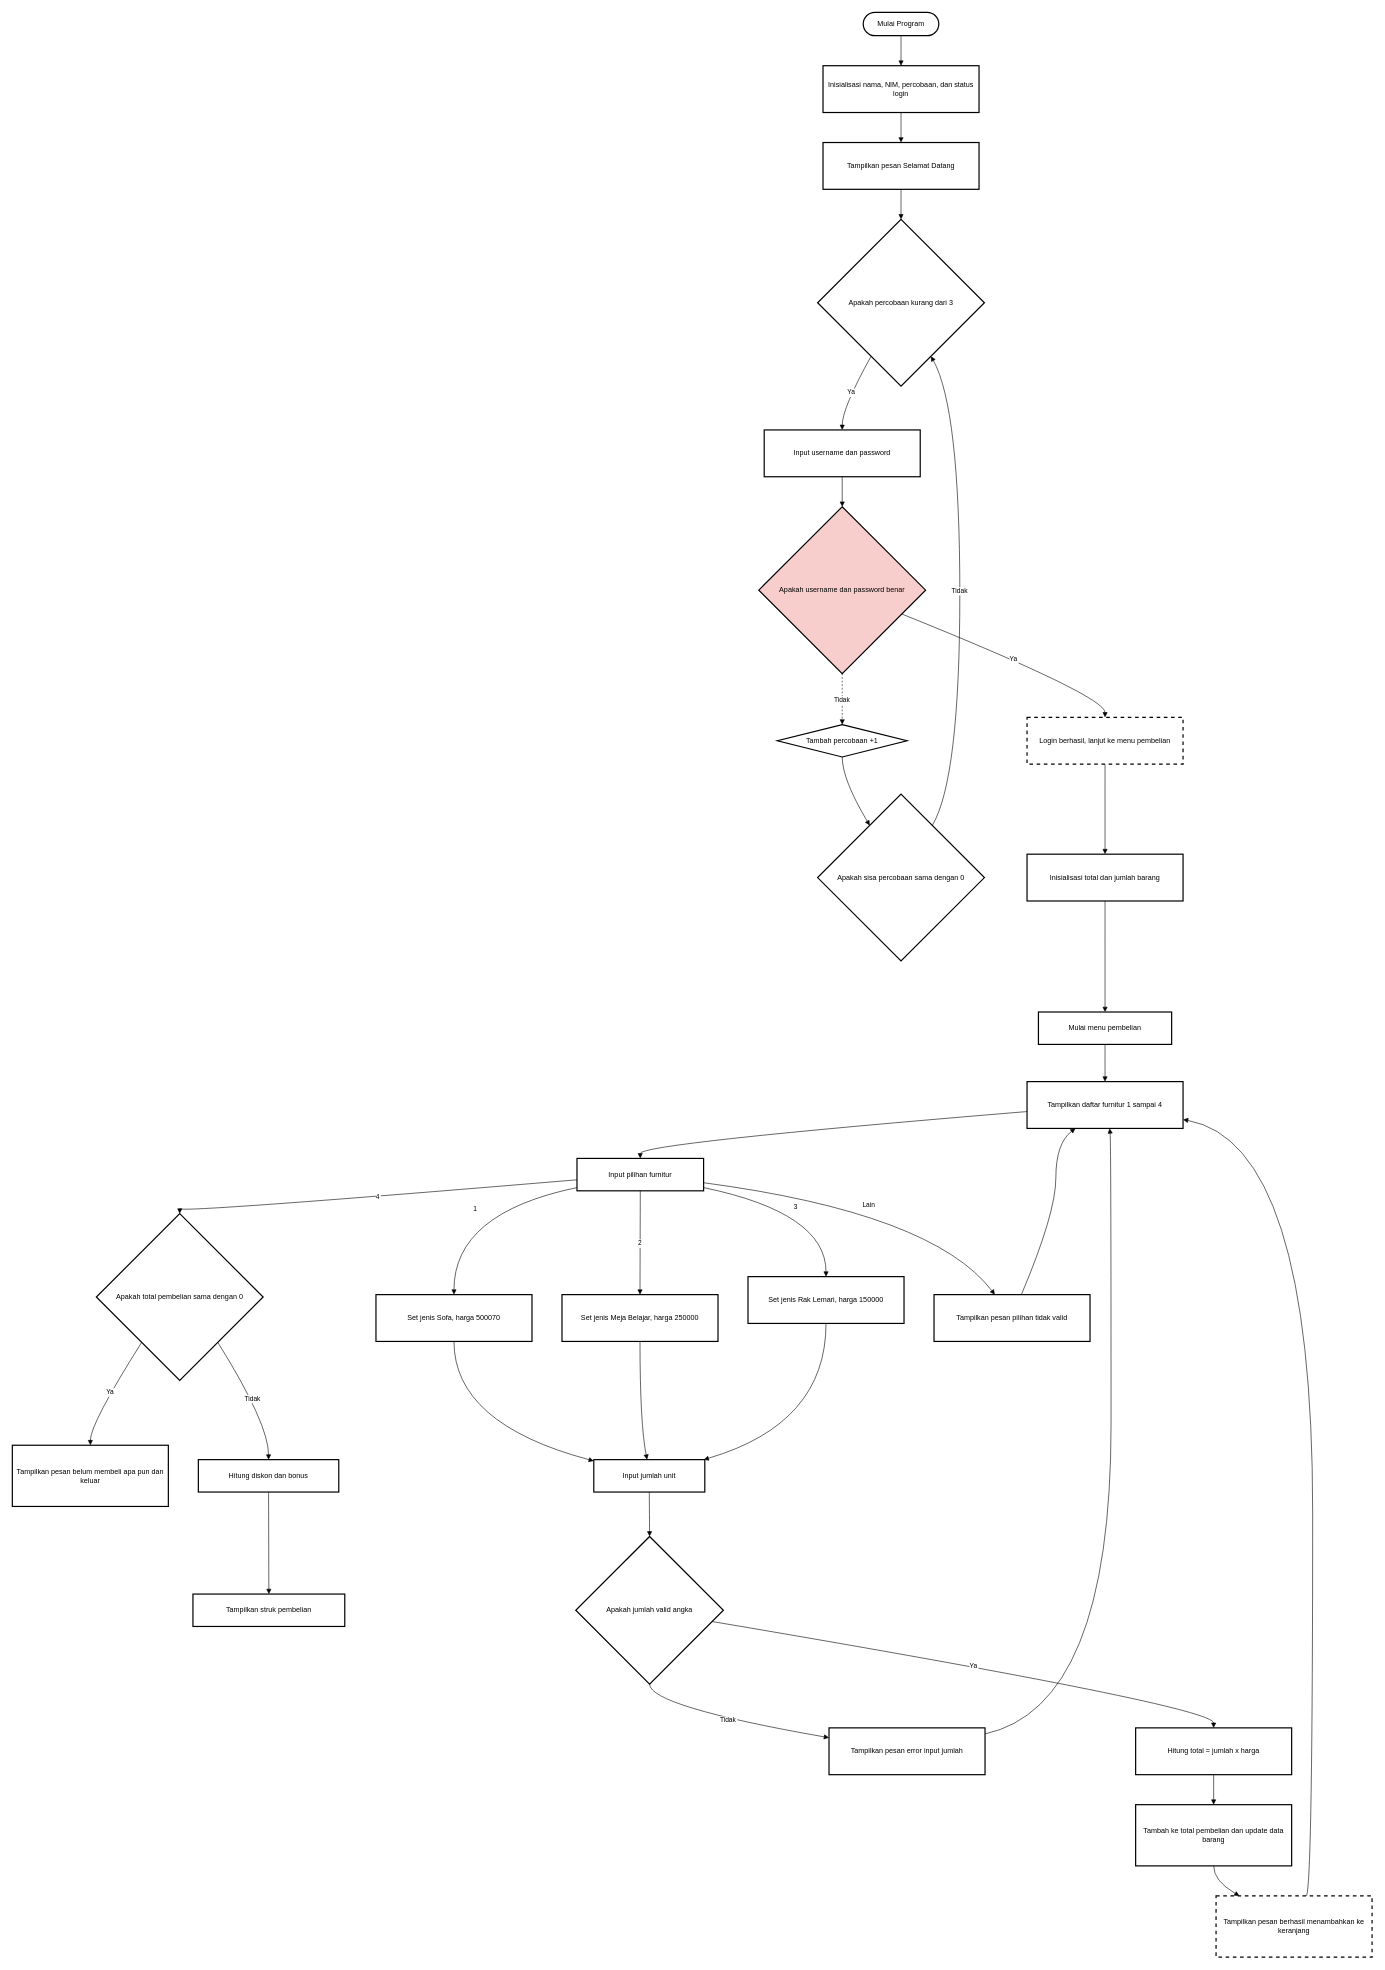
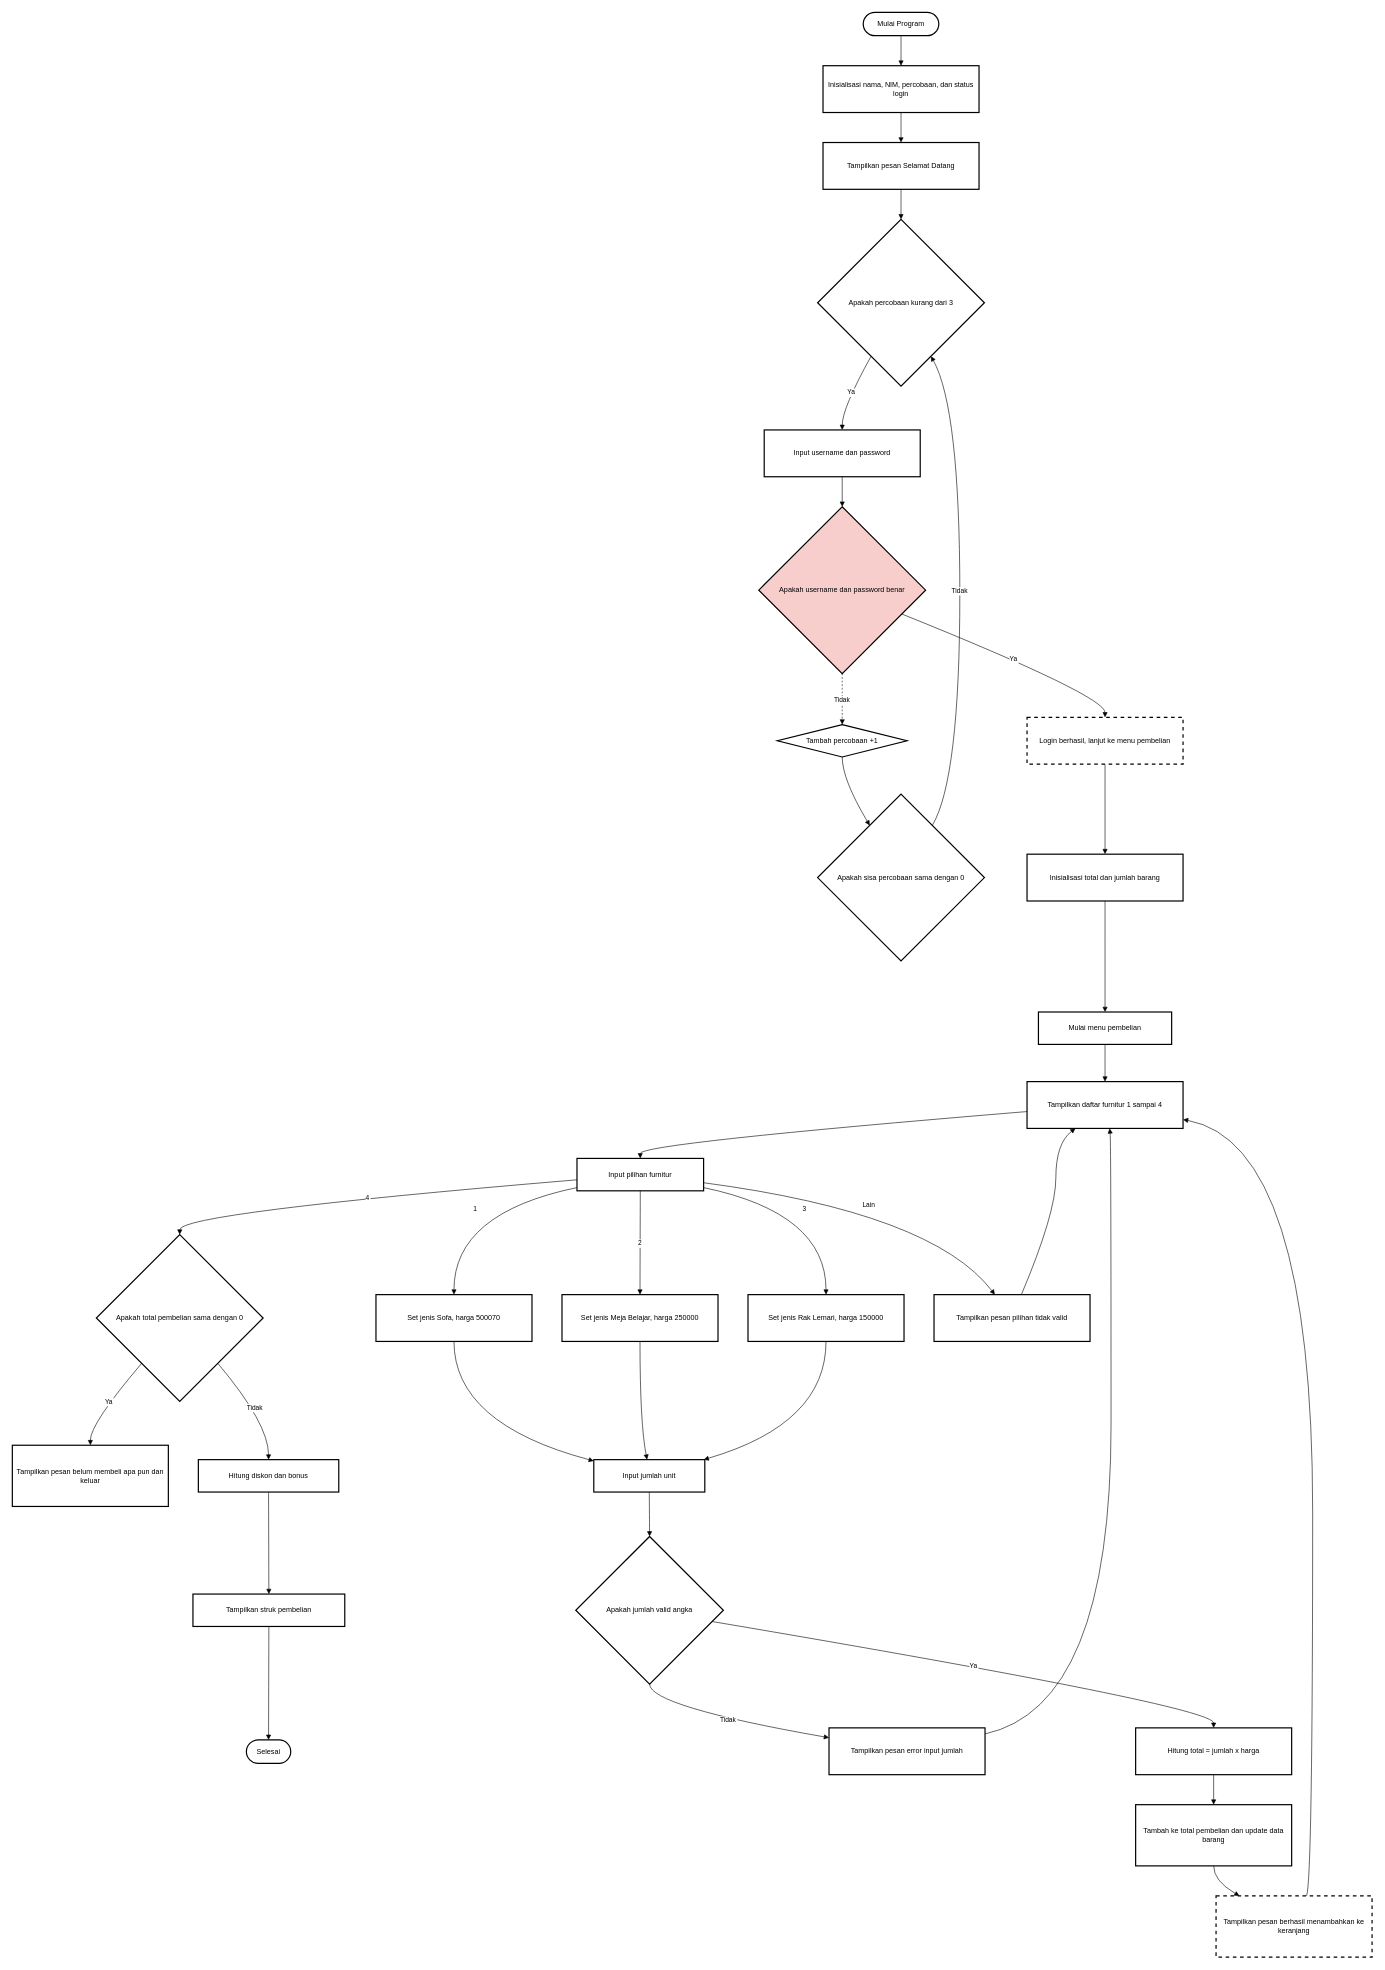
(180, 1297) -> (180, 1318)
(826, 1300) -> (826, 1318)
none -> (269, 1714)
none -> (269, 1751)
